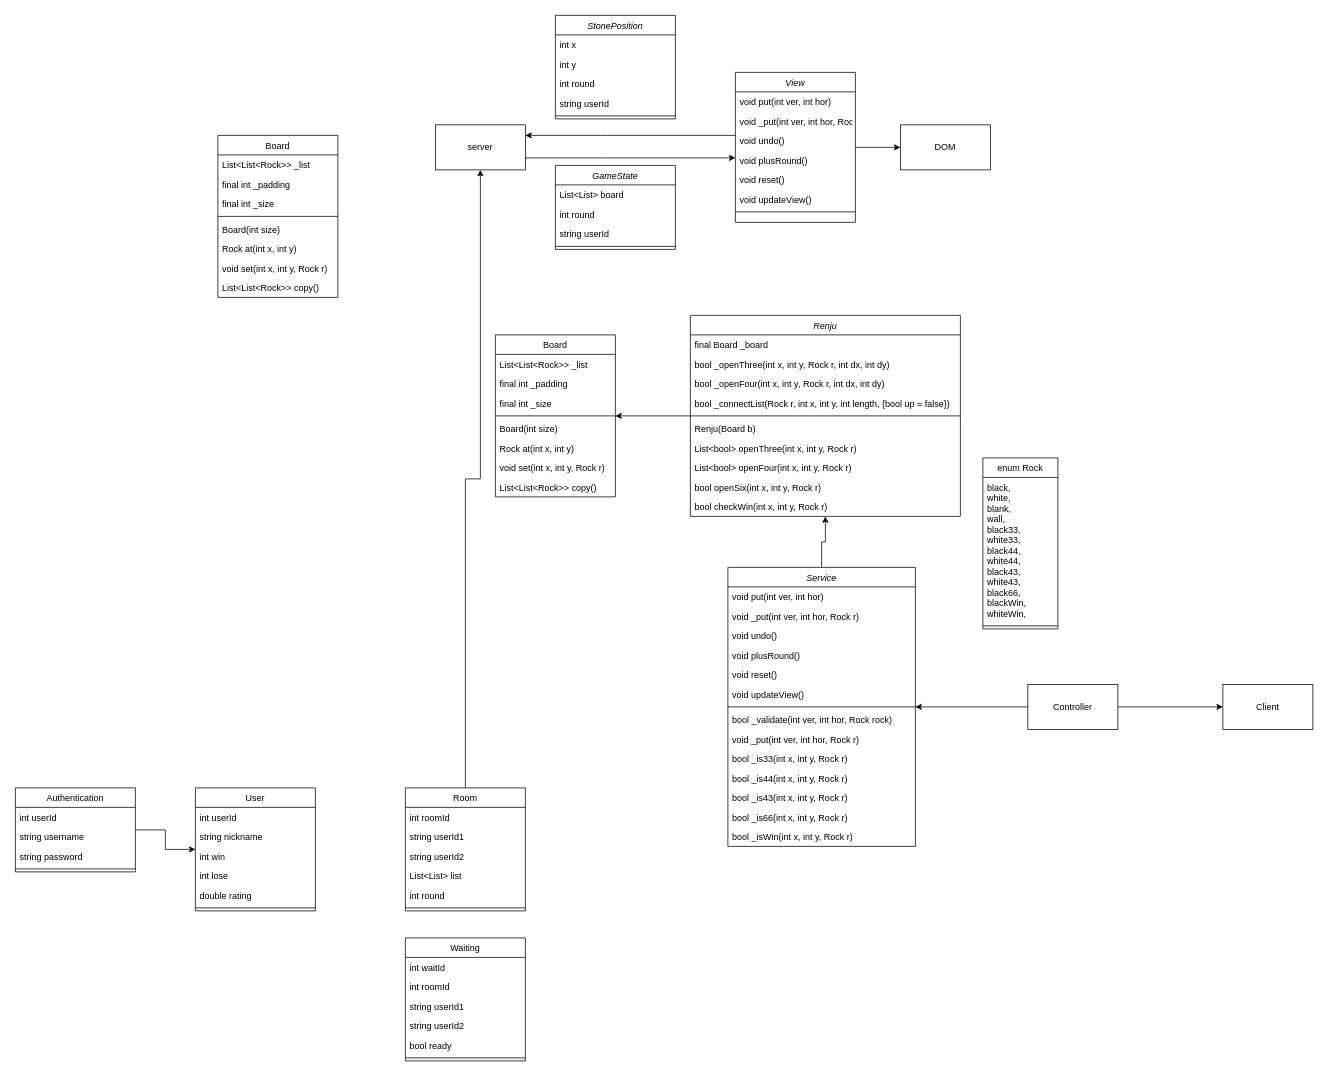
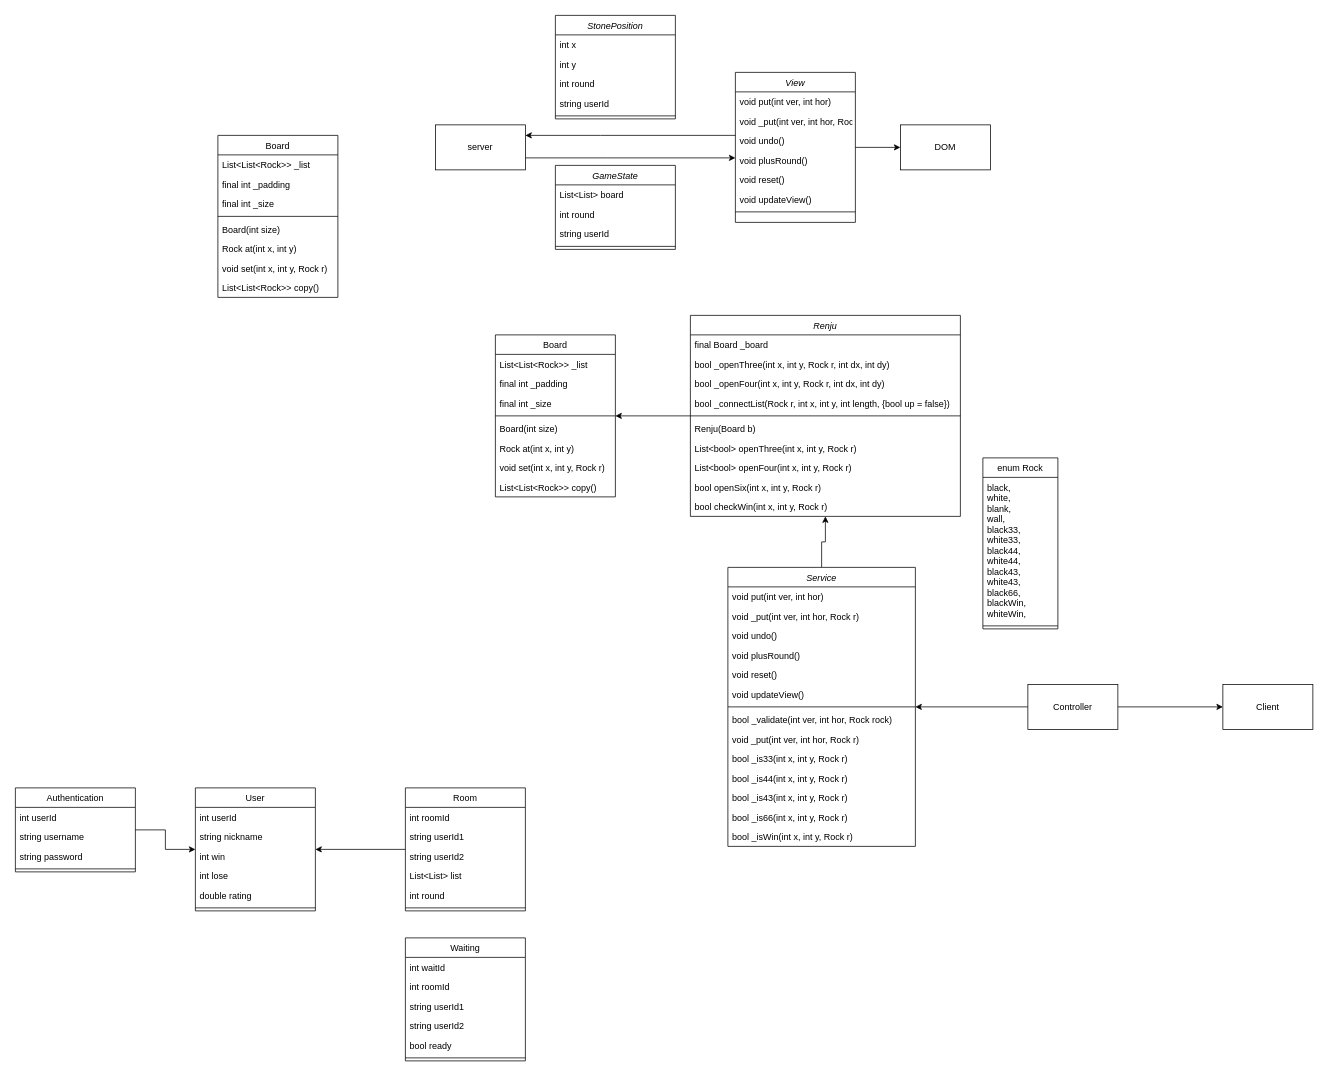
(465, 633) -> (362, 849)
